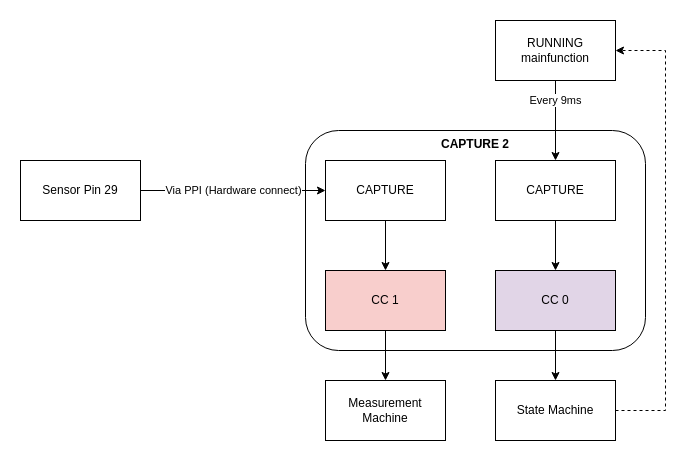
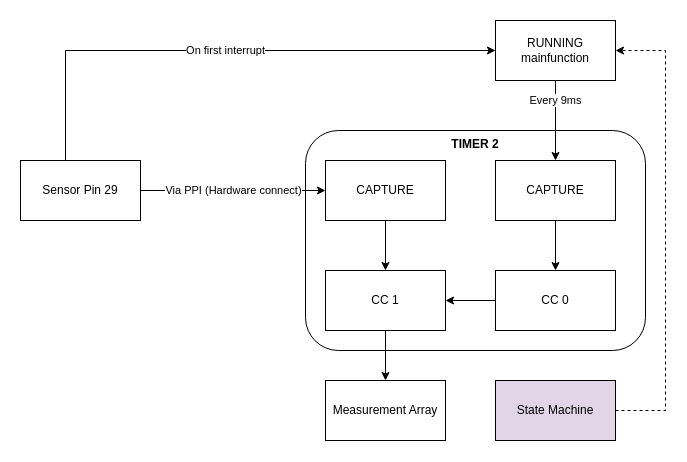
none -> (222, 51)
(476, 145) -> (476, 145)
(386, 301) -> (386, 301)
(556, 301) -> (556, 301)
(556, 352) -> (474, 301)
(386, 411) -> (386, 411)
(556, 411) -> (556, 411)
